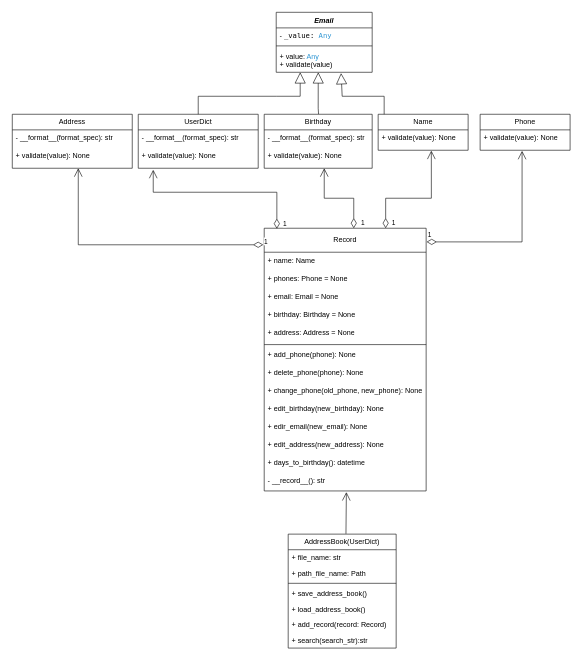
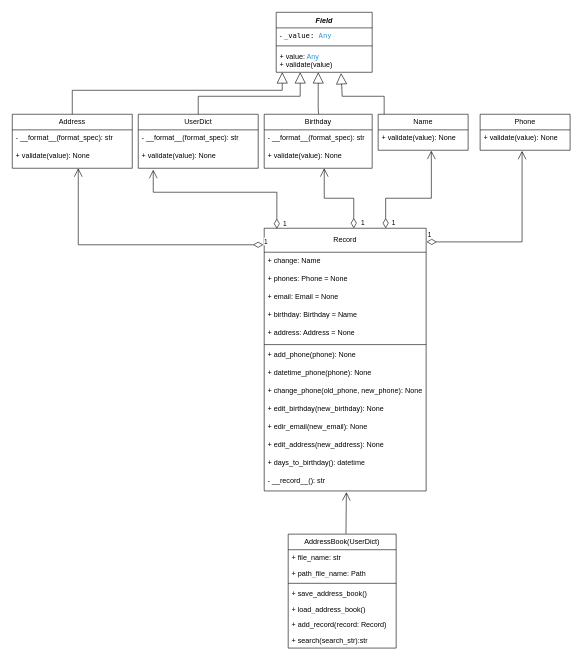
(324, 21) -> (324, 21)
none -> (169, 90)
(289, 261) -> (293, 261)
(316, 315) -> (316, 315)
(319, 374) -> (323, 374)
